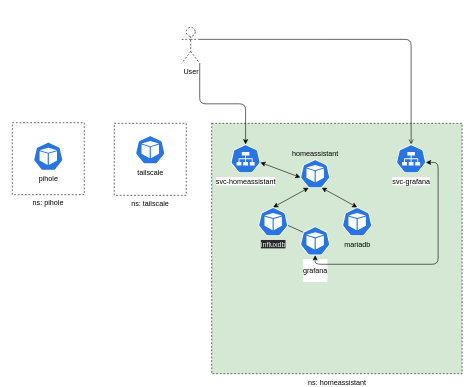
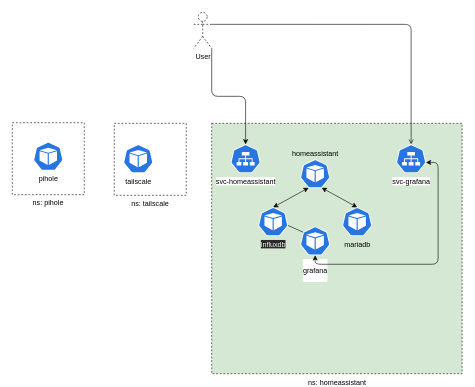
(191, 45) -> (203, 30)
(150, 150) -> (138, 159)
(281, 170) -> none
